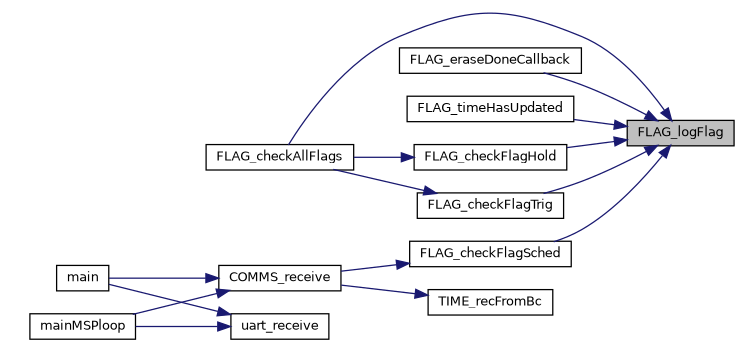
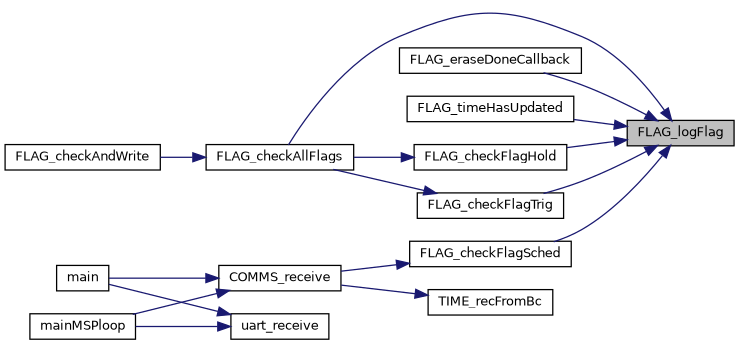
none -> (83, 157)
